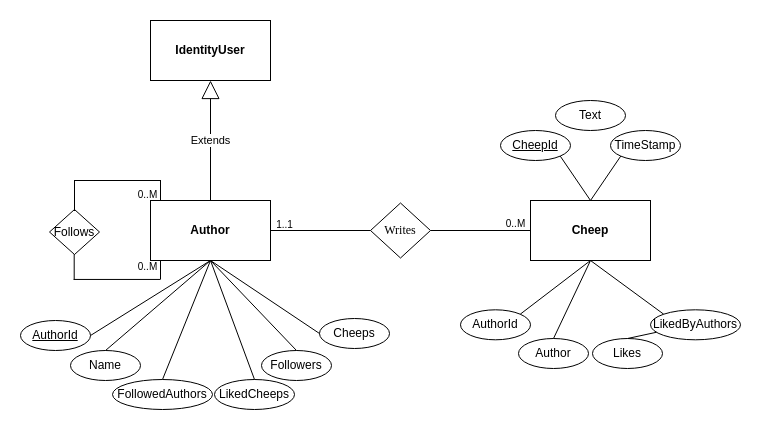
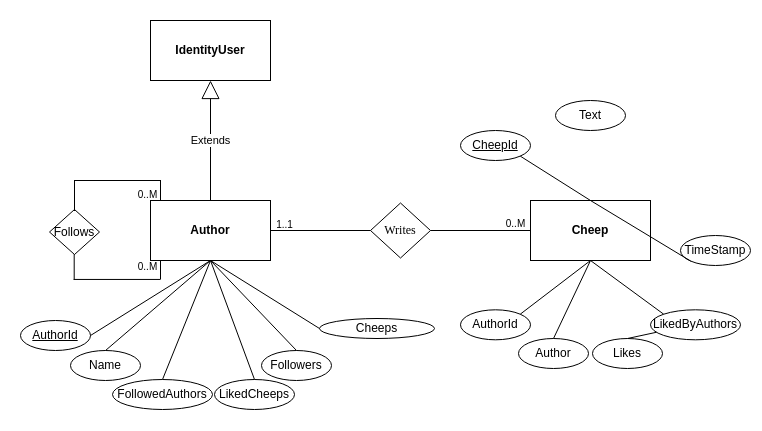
(536, 146) -> (496, 146)
(646, 146) -> (716, 251)
(355, 334) -> (377, 329)
